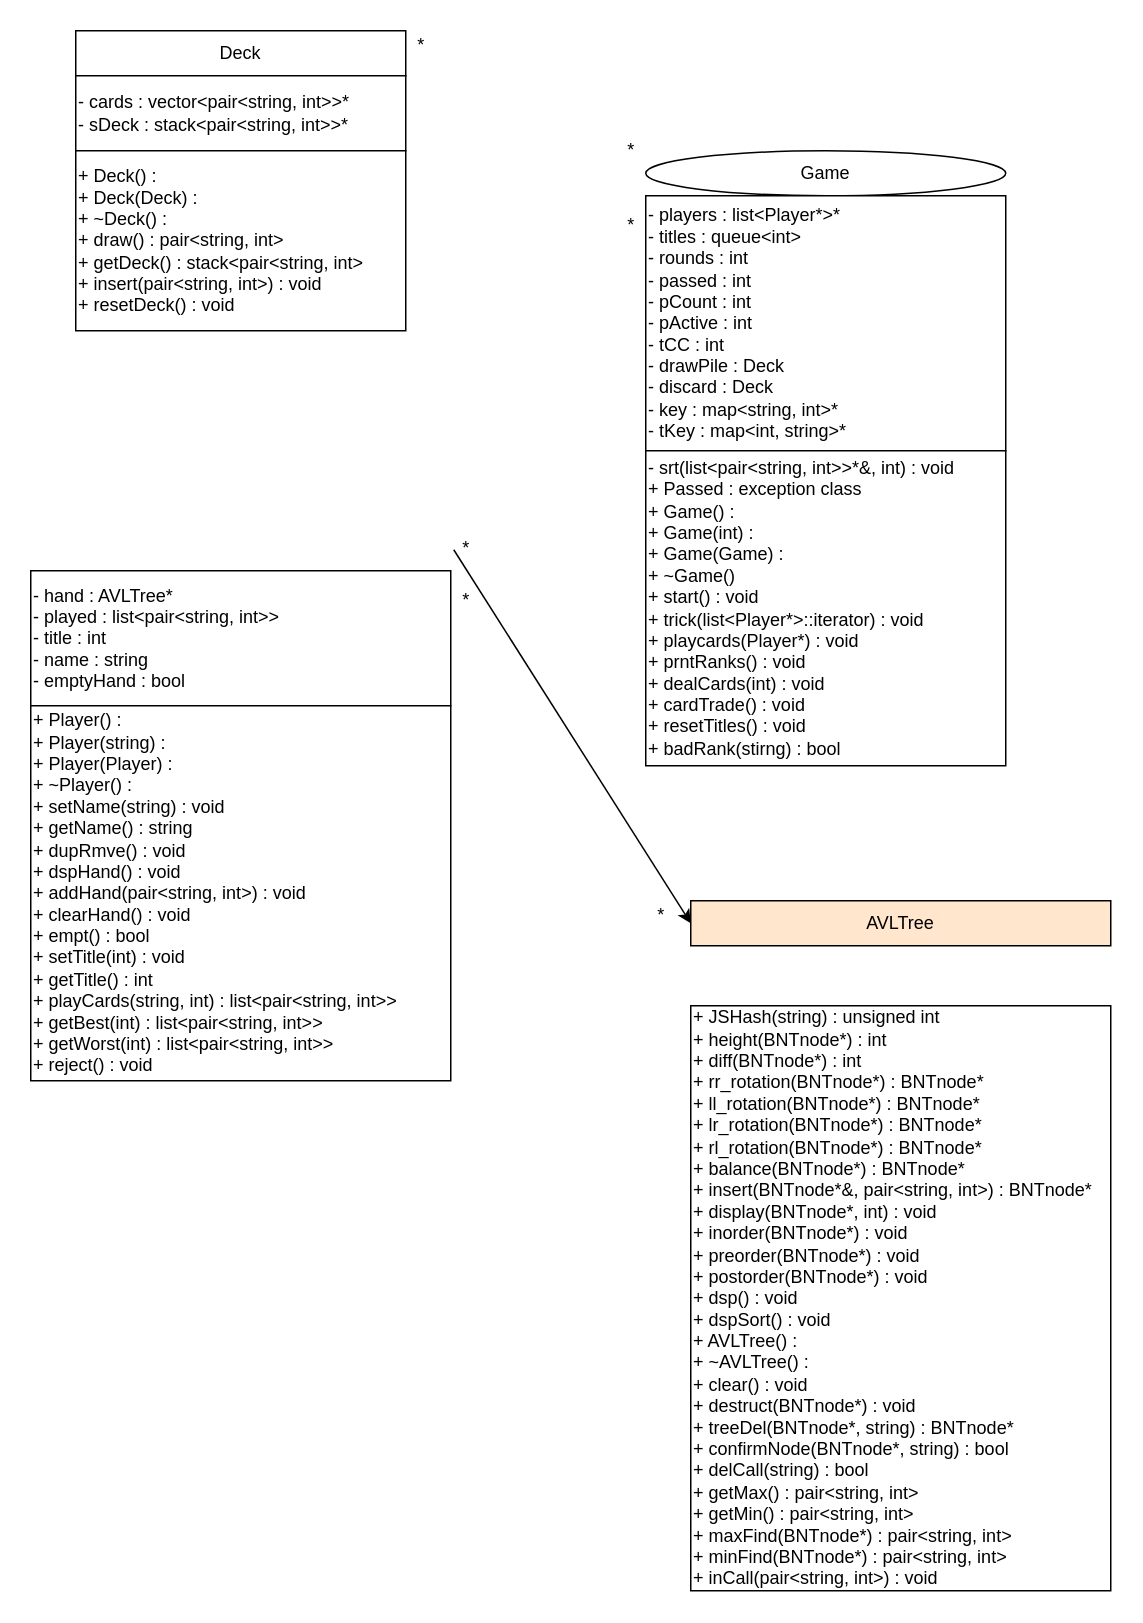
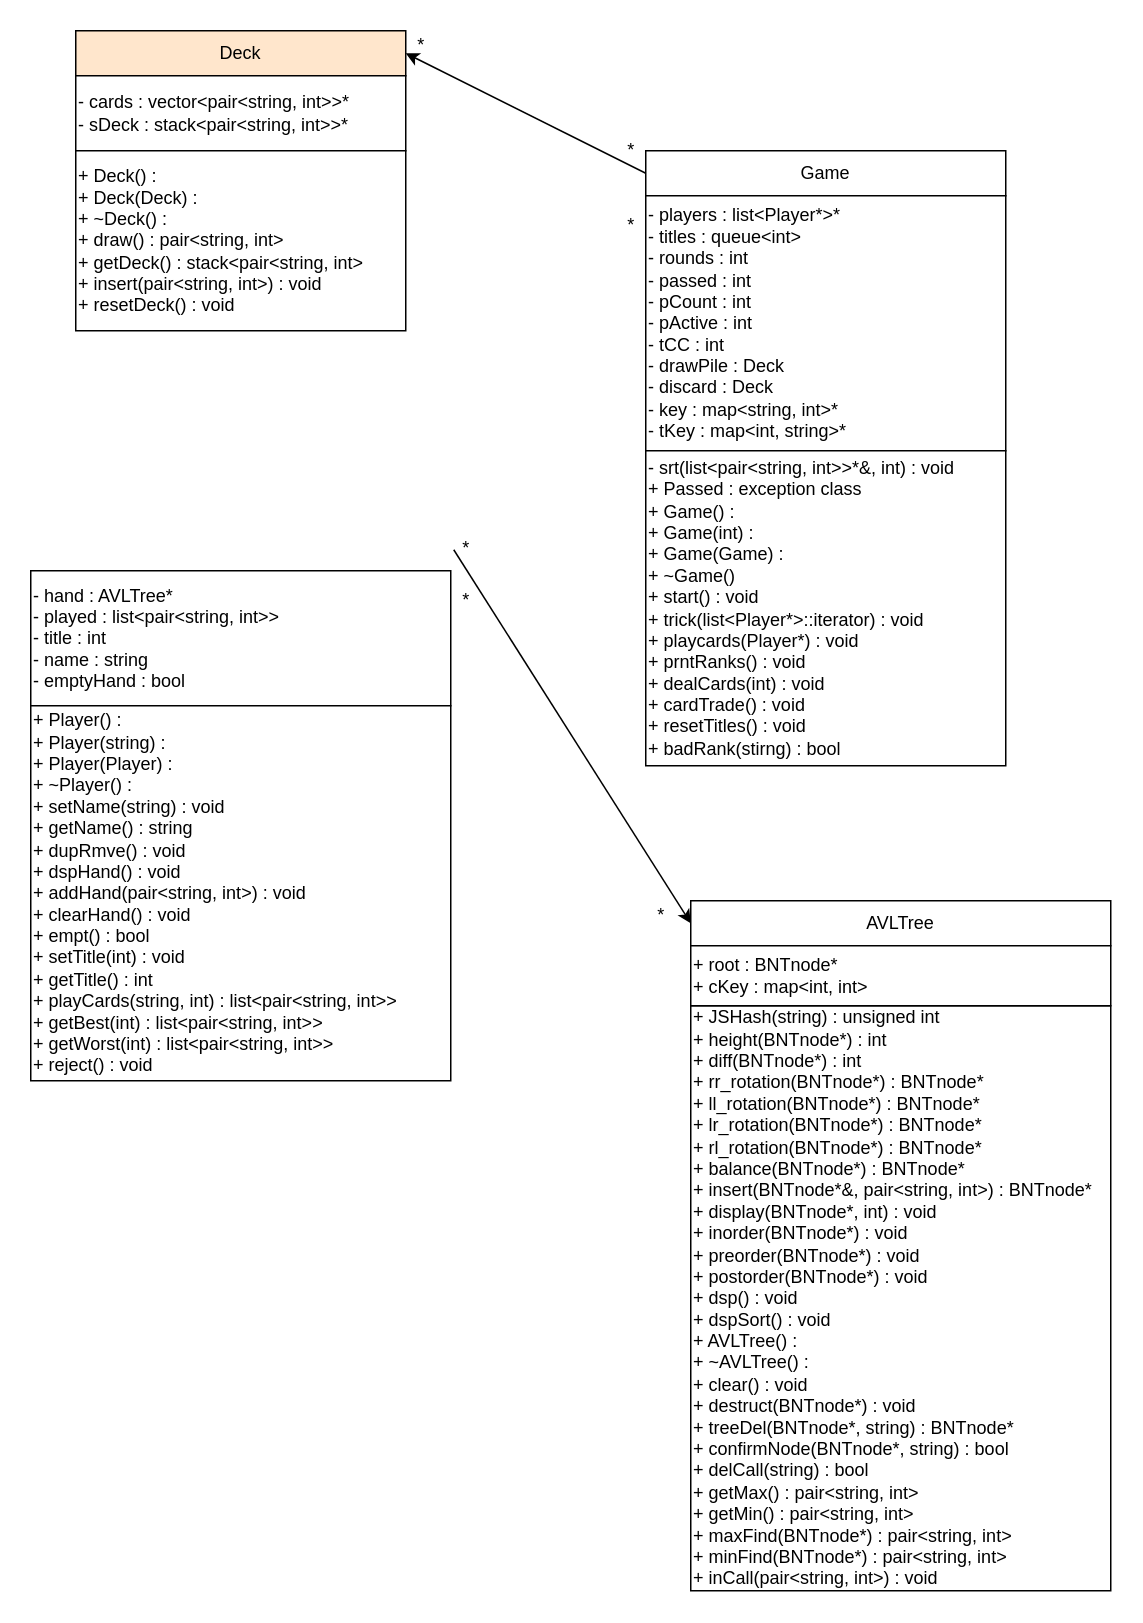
(241, 53) -> (241, 53)
none -> (530, 115)
(826, 173) -> (826, 173)
(901, 923) -> (901, 923)
none -> (901, 976)
